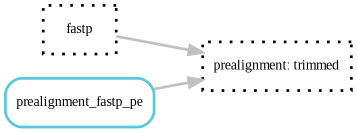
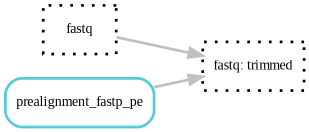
(80, 30) -> (80, 30)
(277, 66) -> (253, 66)
